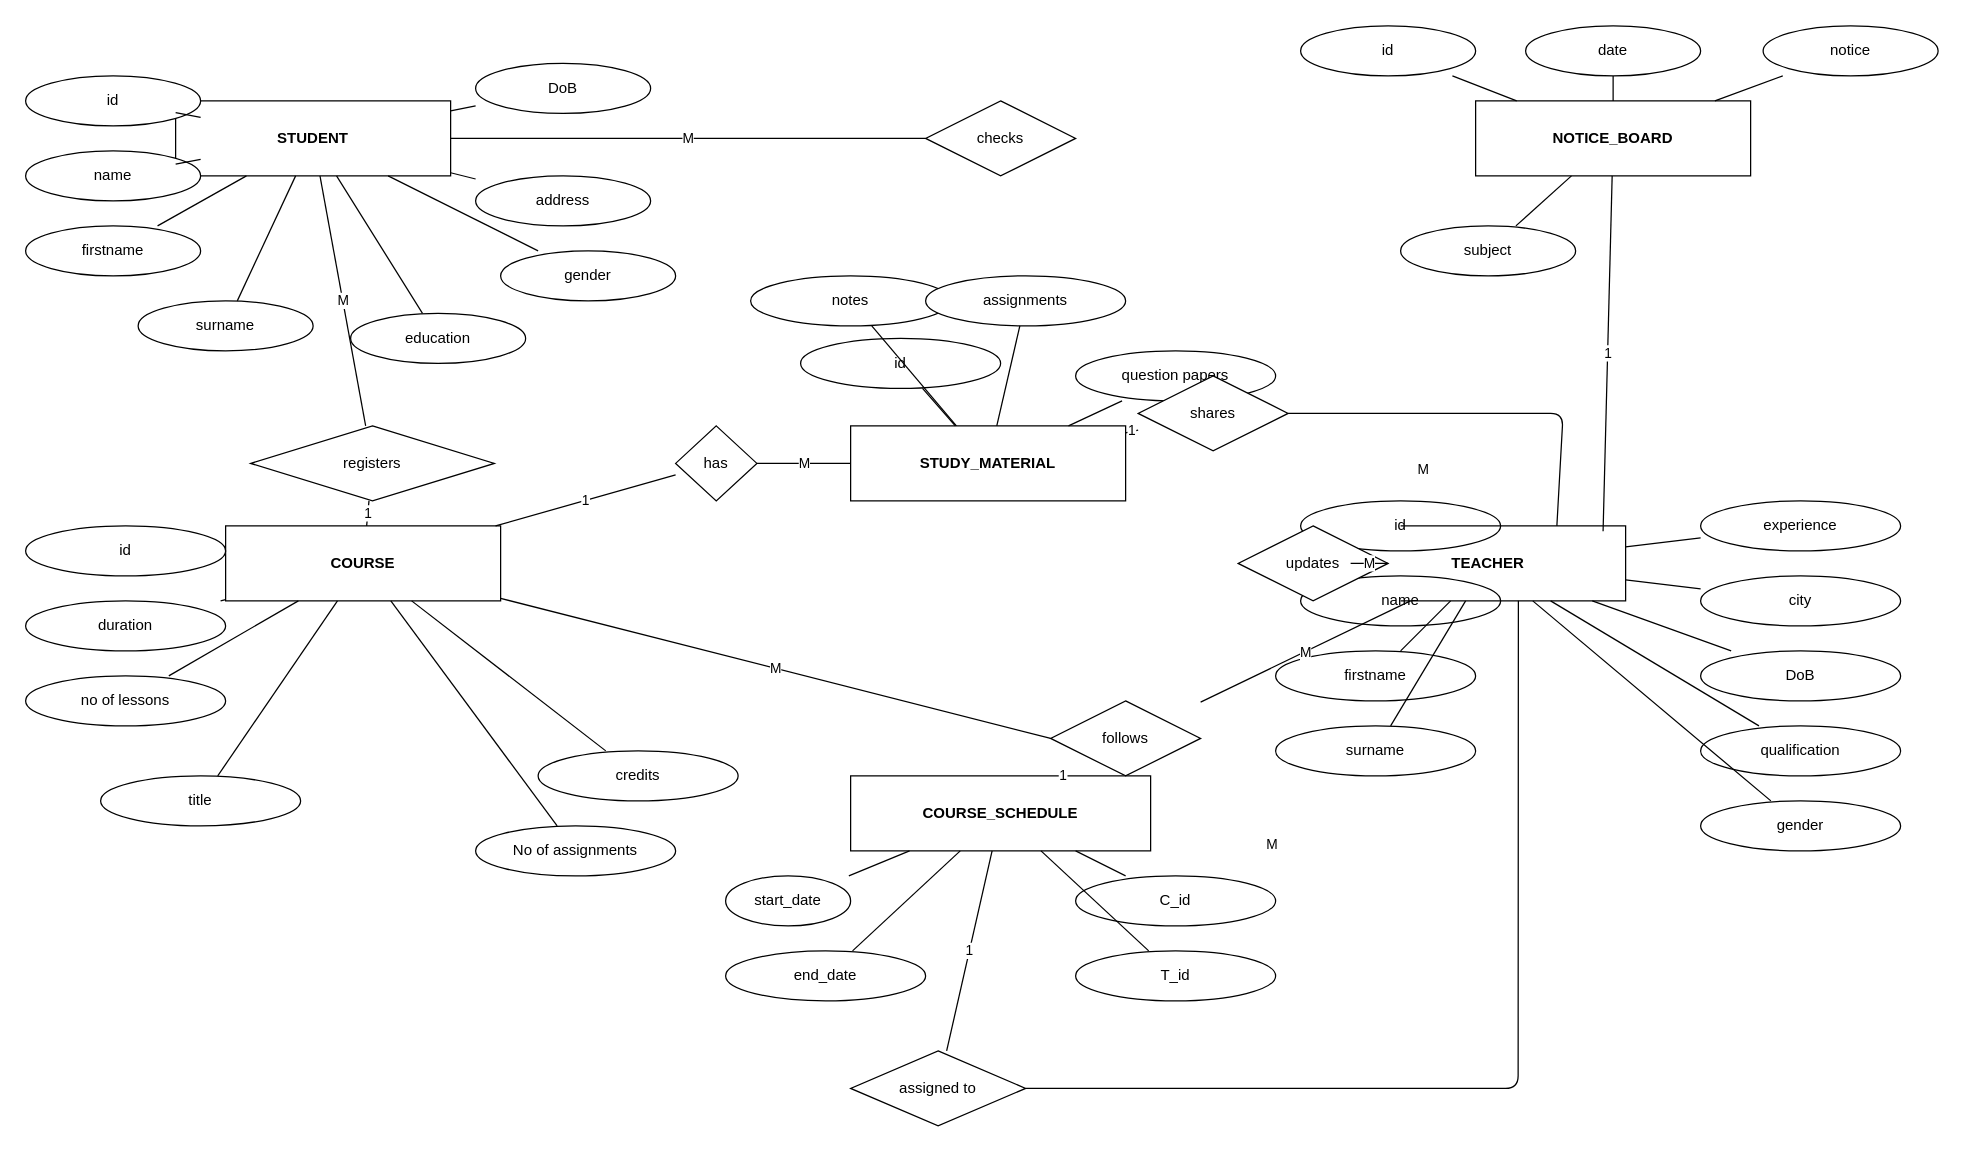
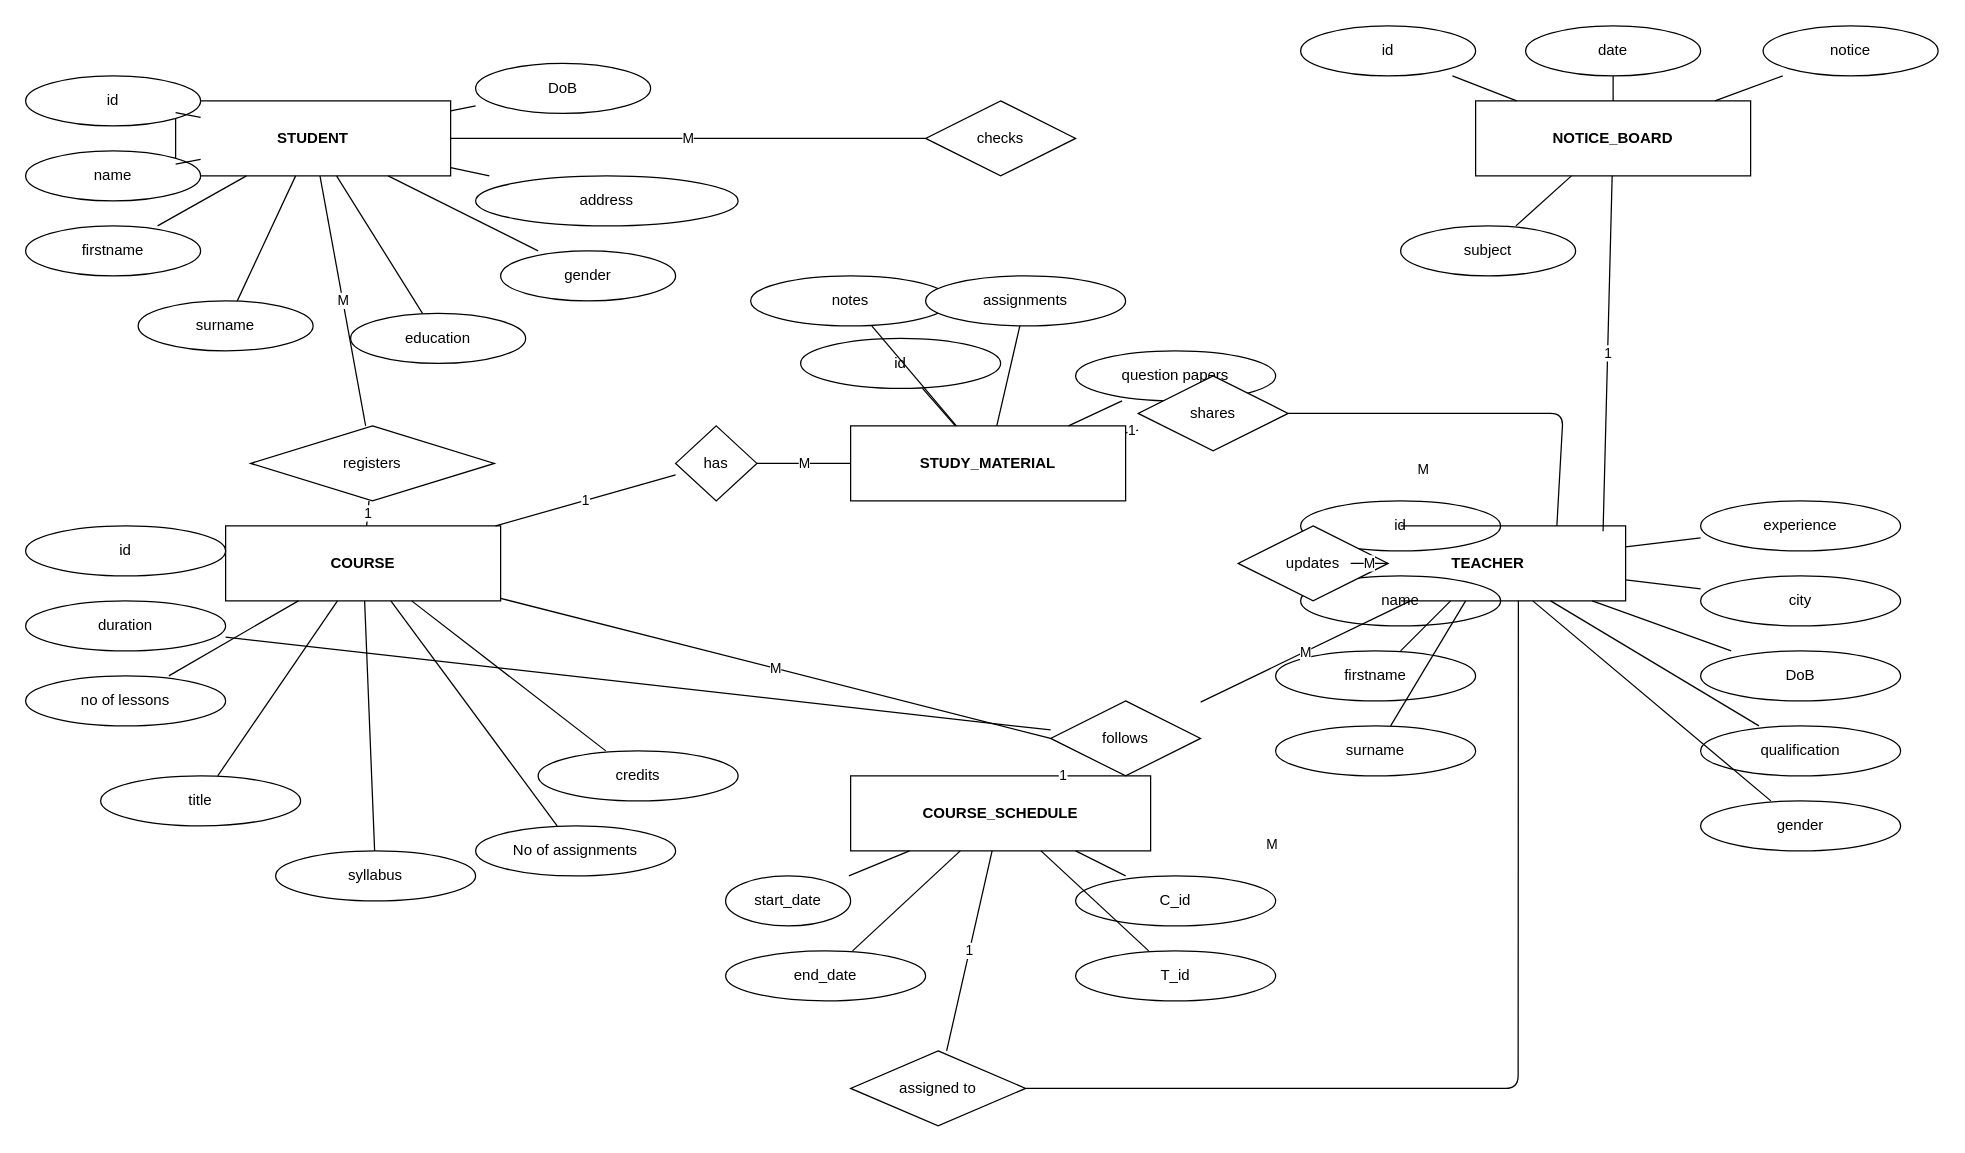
(563, 201) -> (607, 201)
(223, 600) -> (742, 695)
none -> (370, 726)
none -> (376, 876)
